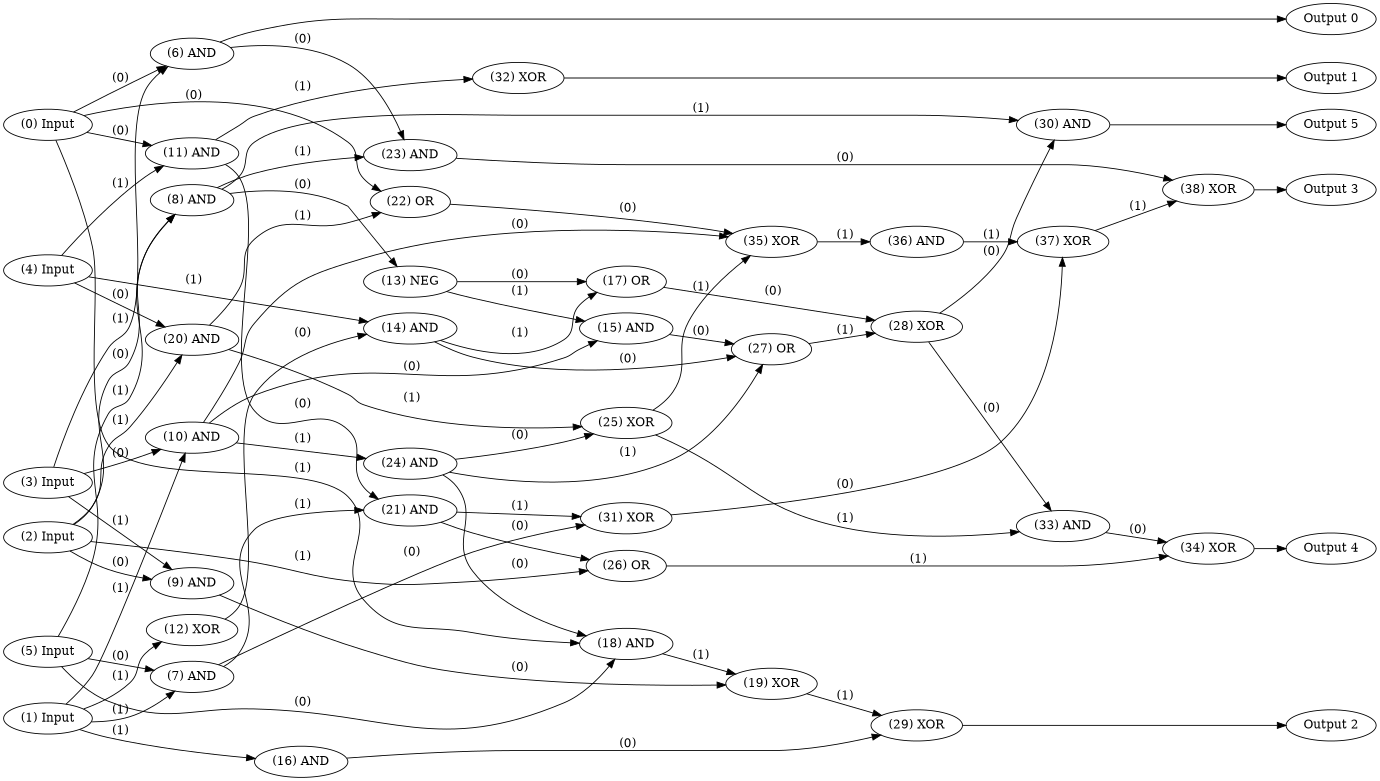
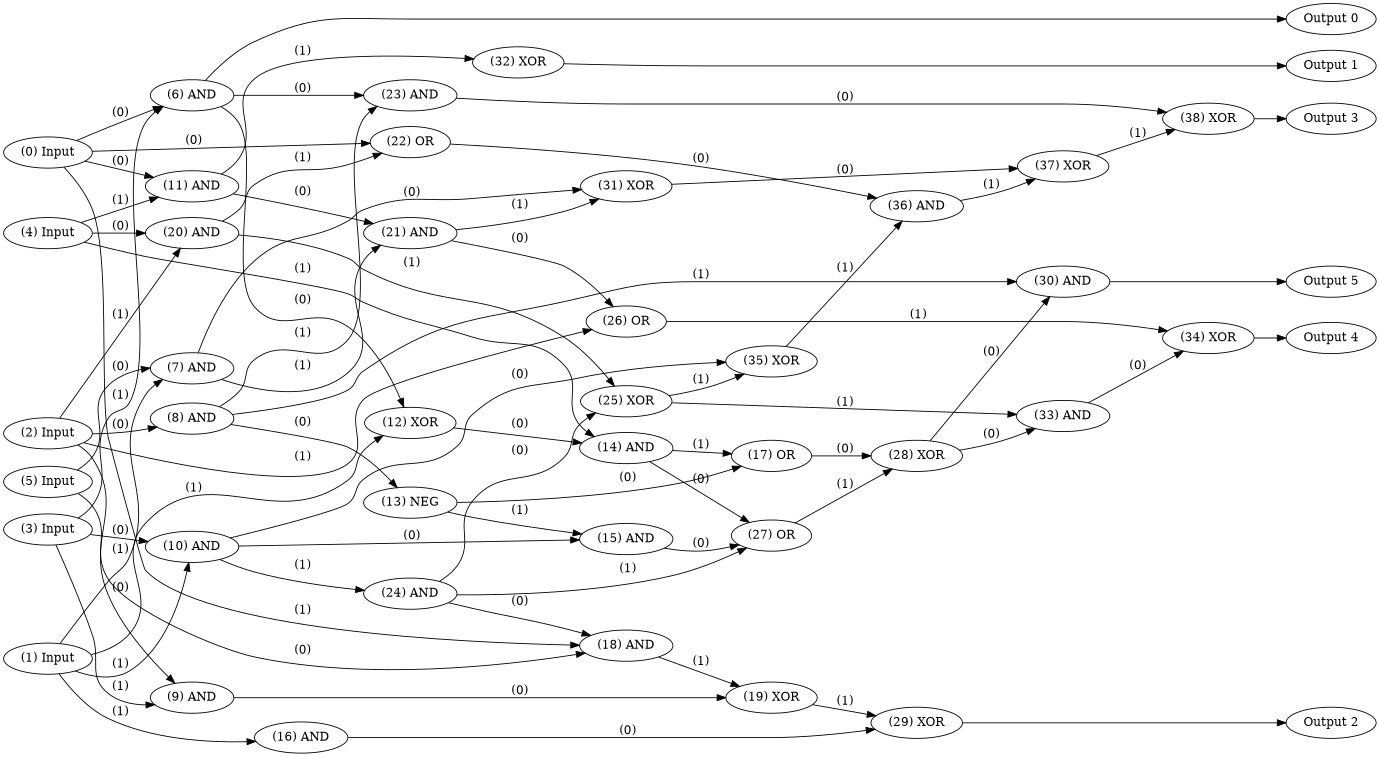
(587, 215) -> (660, 161)
none -> (250, 297)
(110, 412) -> none
